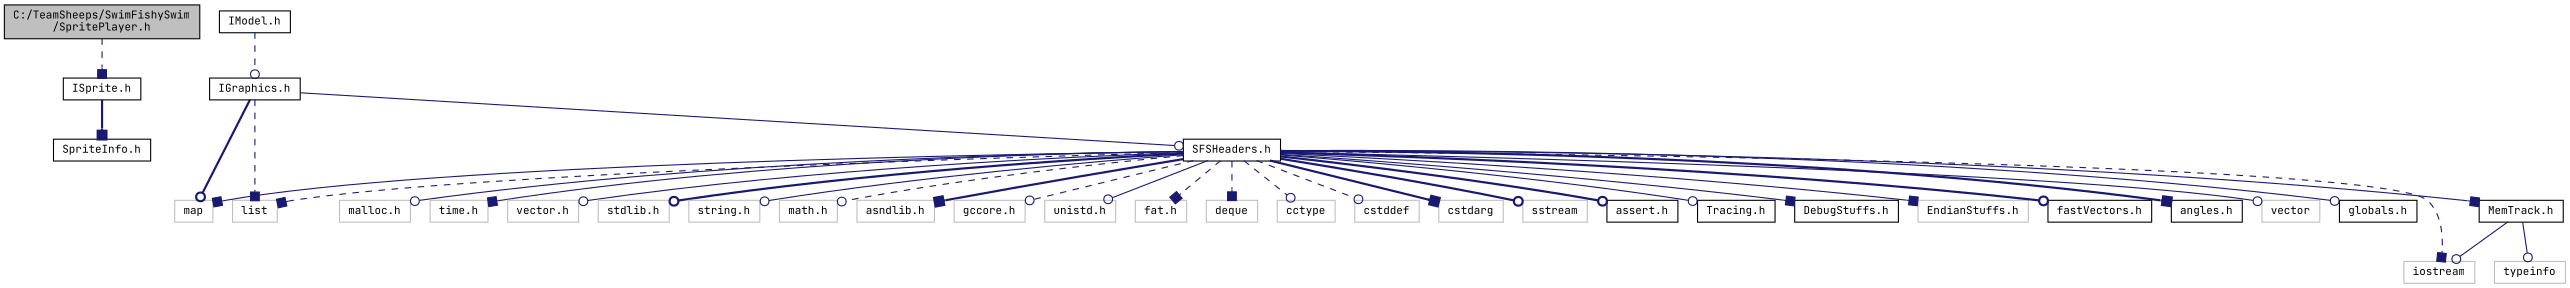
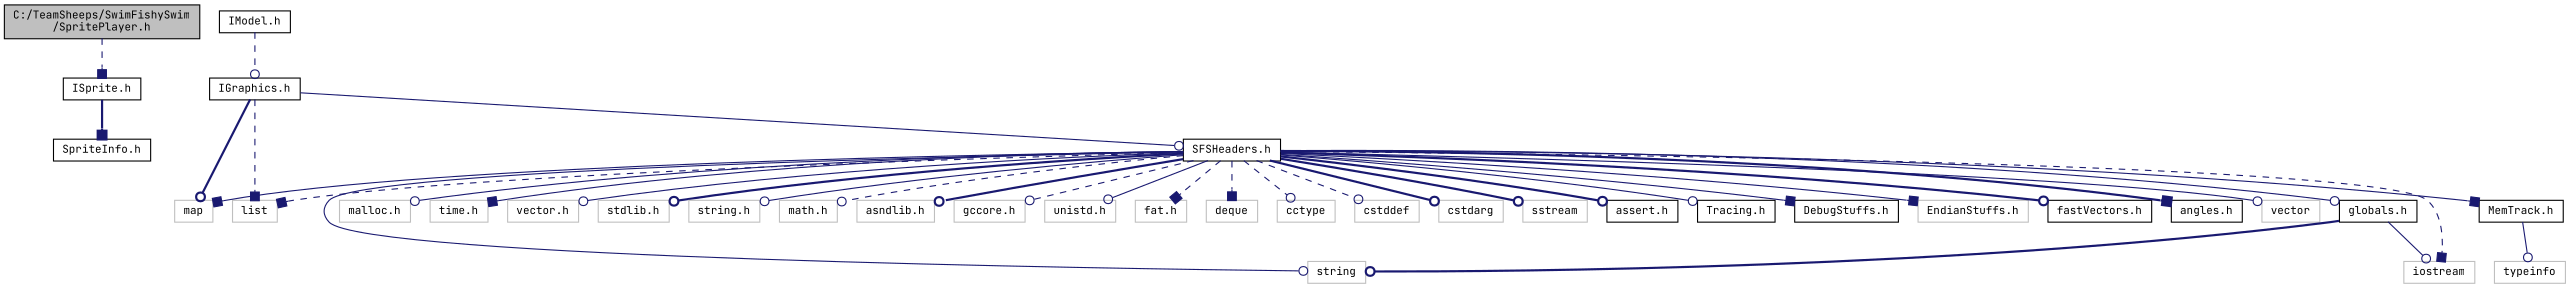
(1064, 179) -> (1064, 179)
(1350, 180) -> (1350, 180)
(2484, 239) -> (2405, 239)
none -> (1337, 272)
